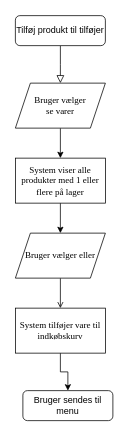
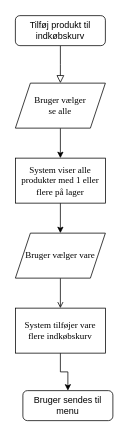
(60, 30) -> (60, 30)
(60, 105) -> (60, 105)
(60, 255) -> (60, 255)
(60, 330) -> (60, 330)
